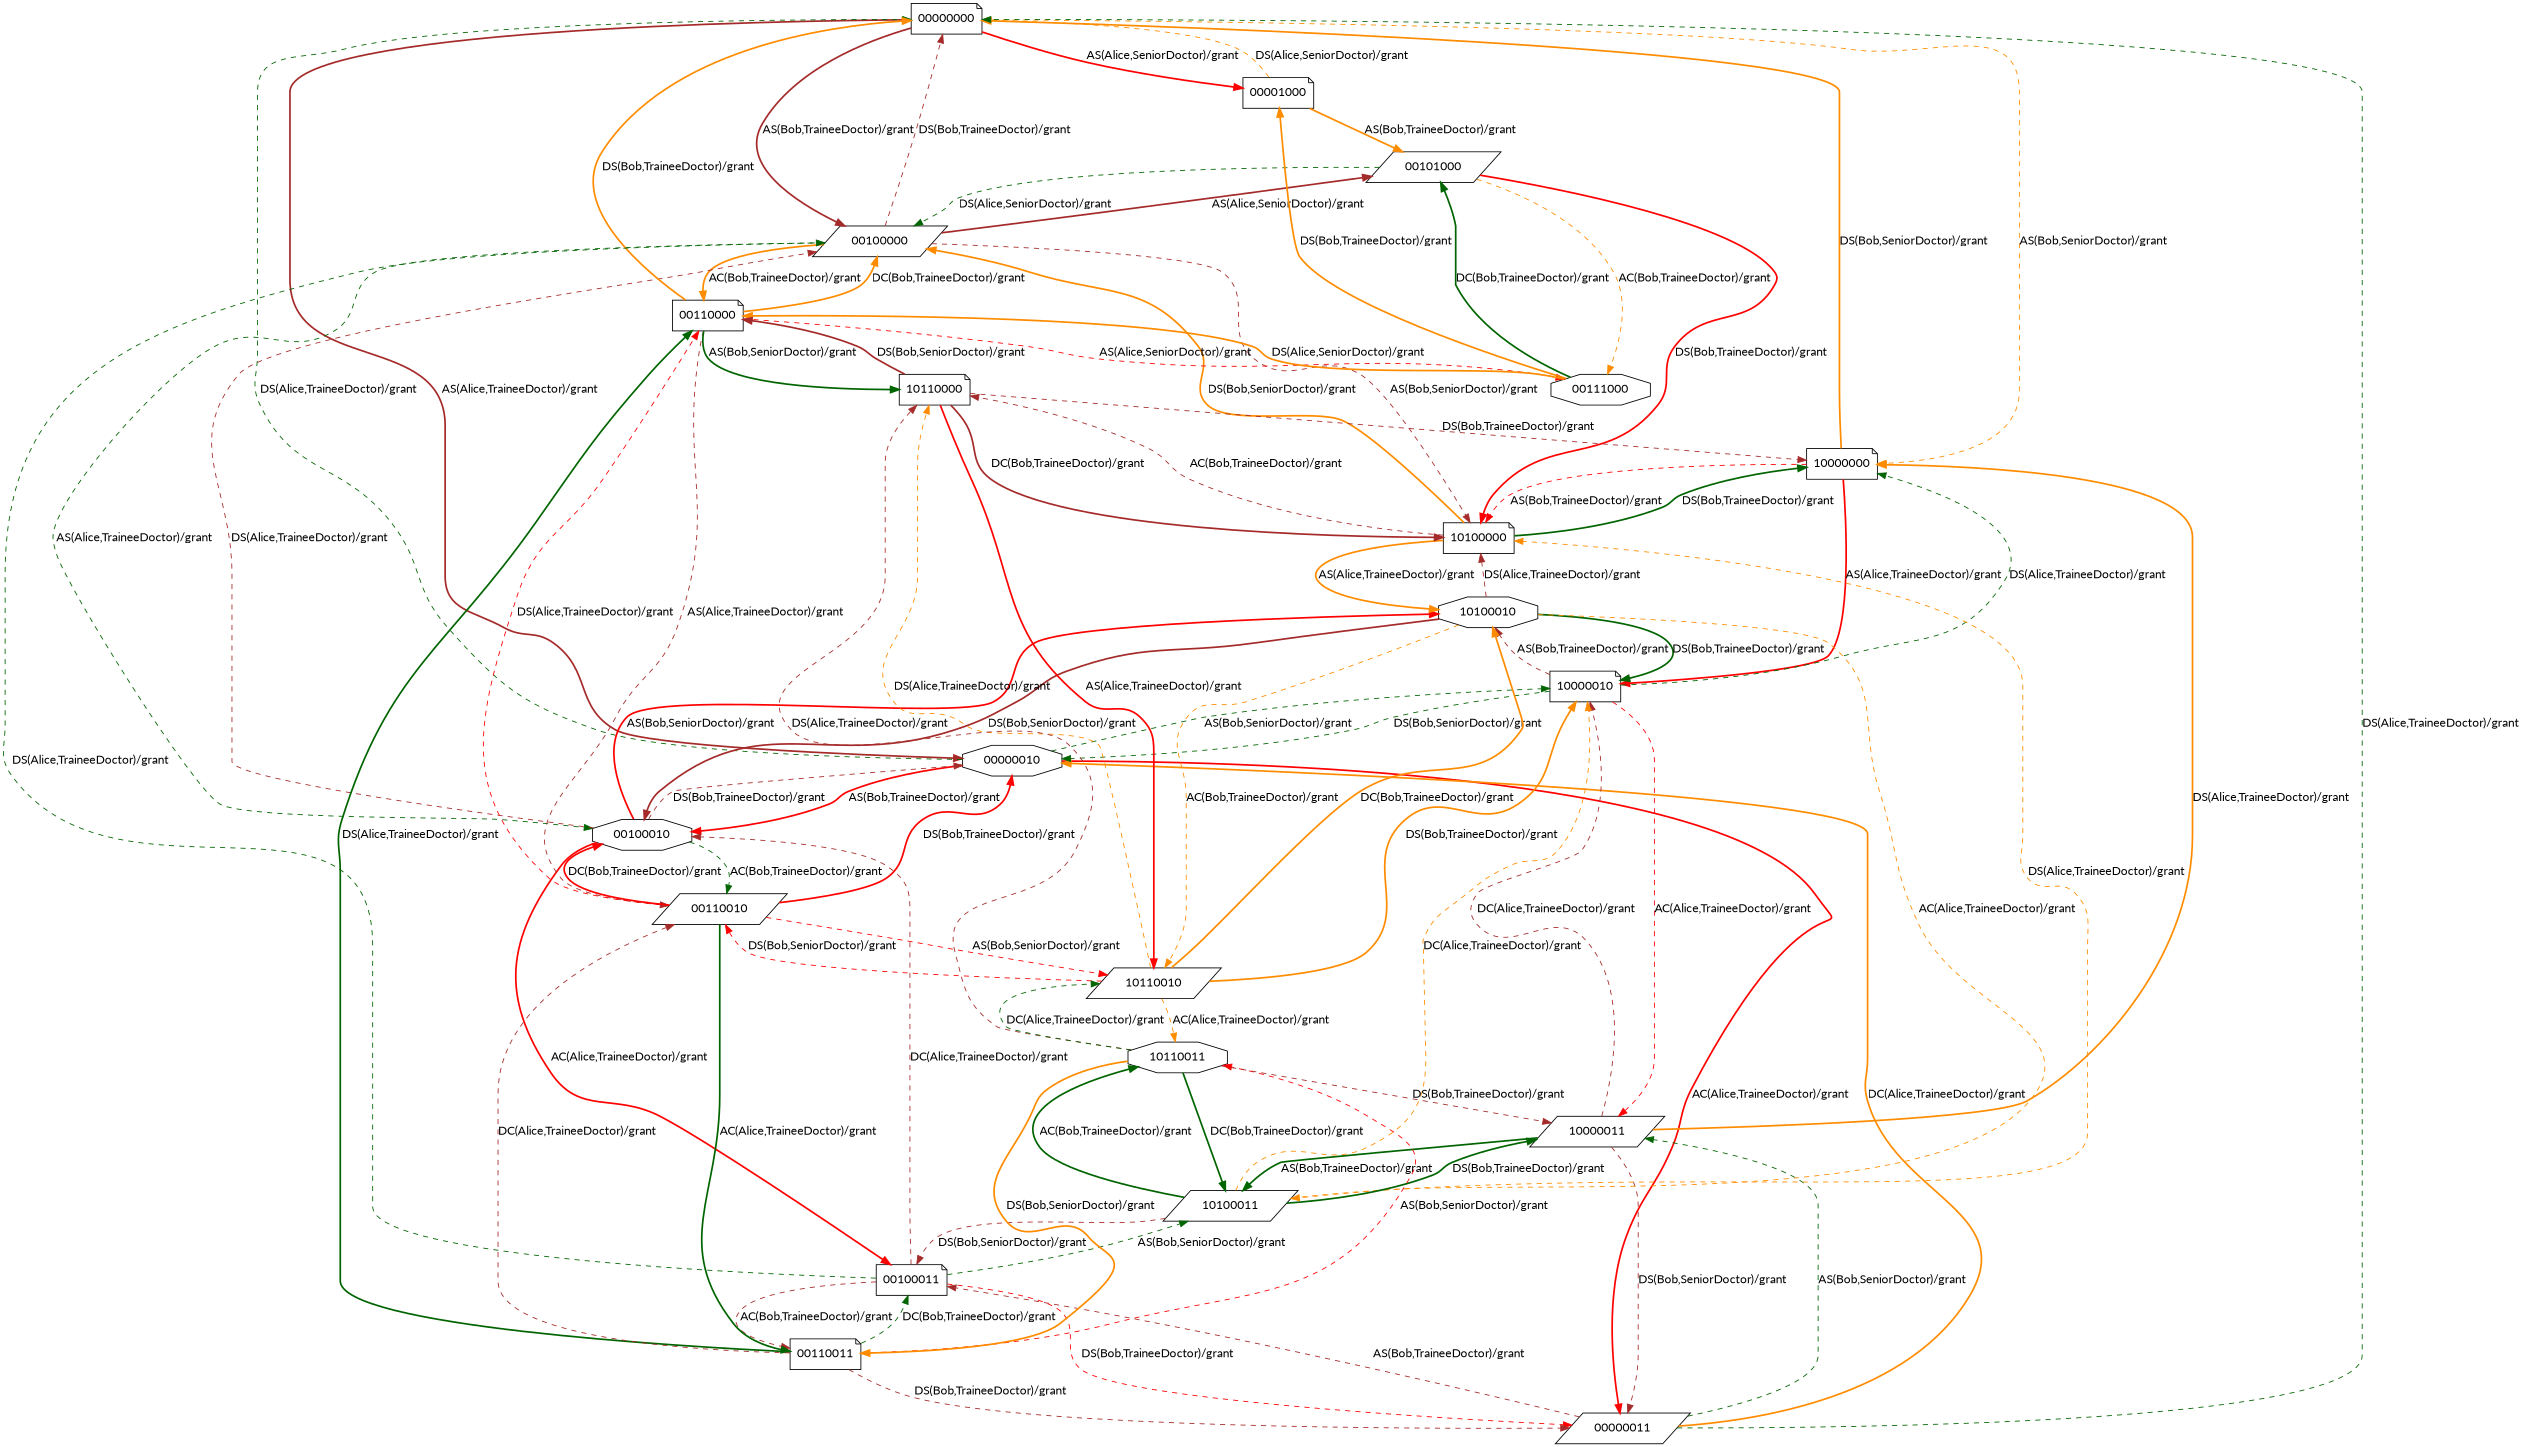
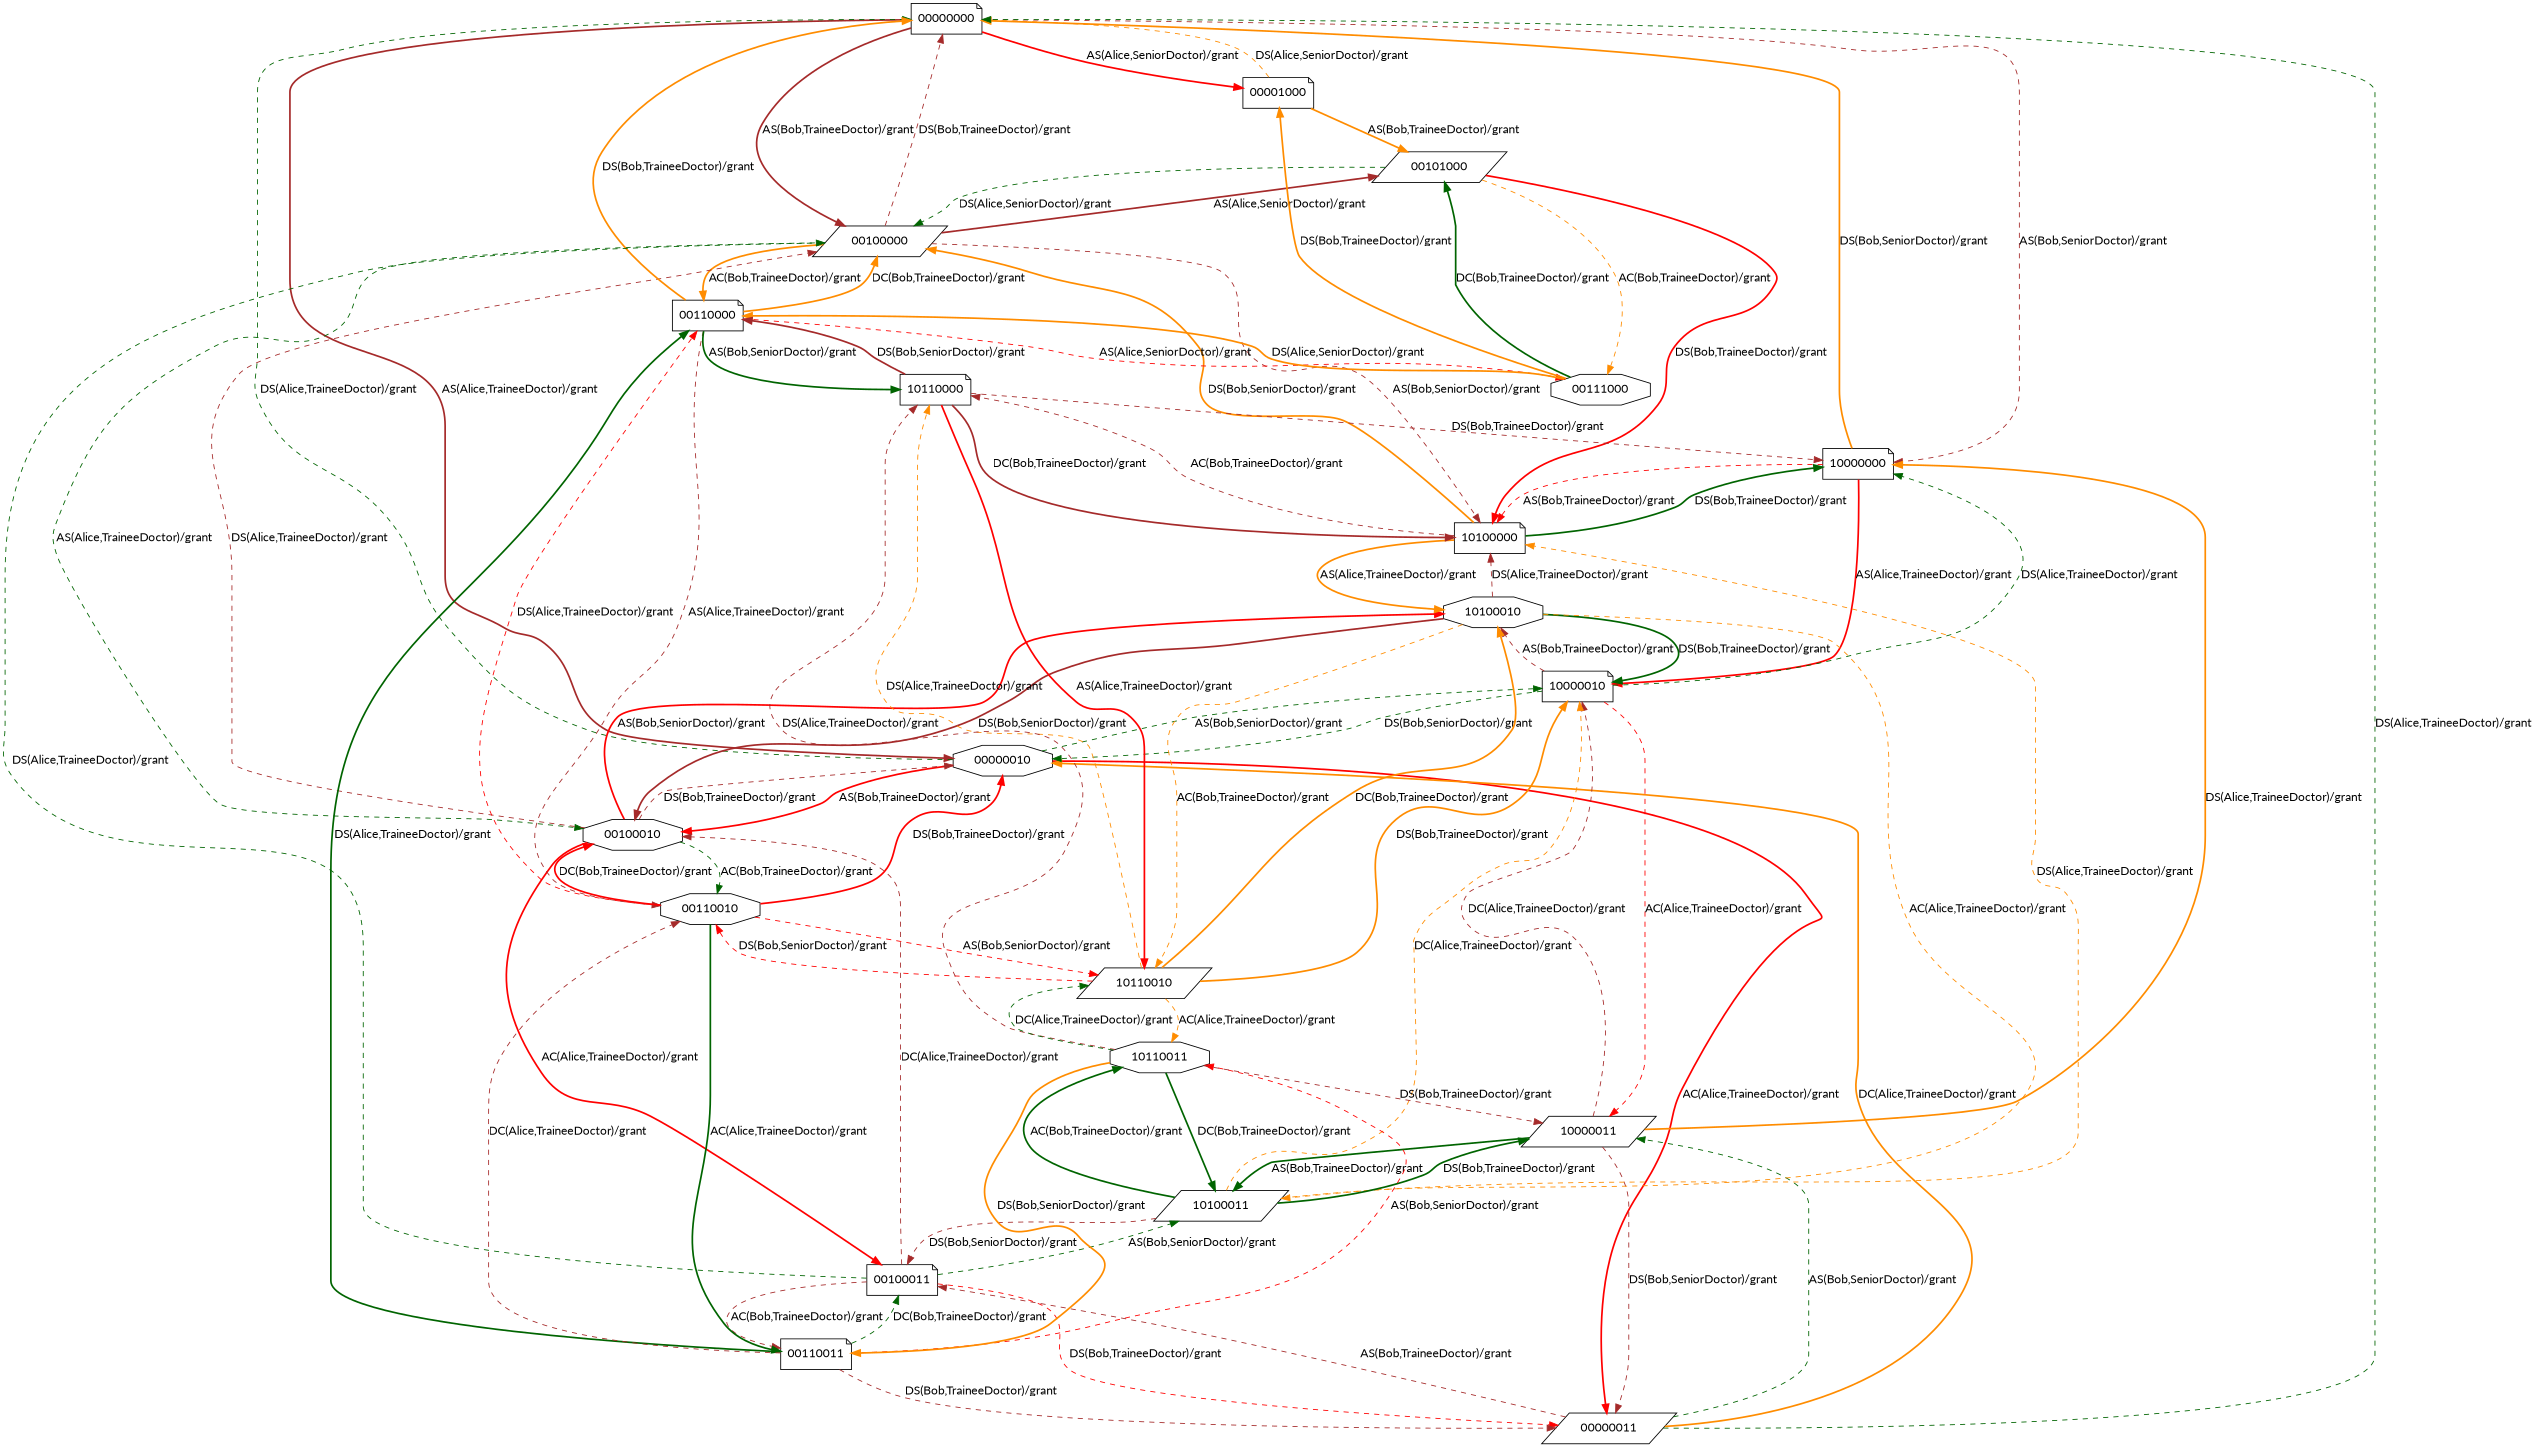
(1747, 40) -> (1739, 39)
(720, 909) -> (710, 909)
